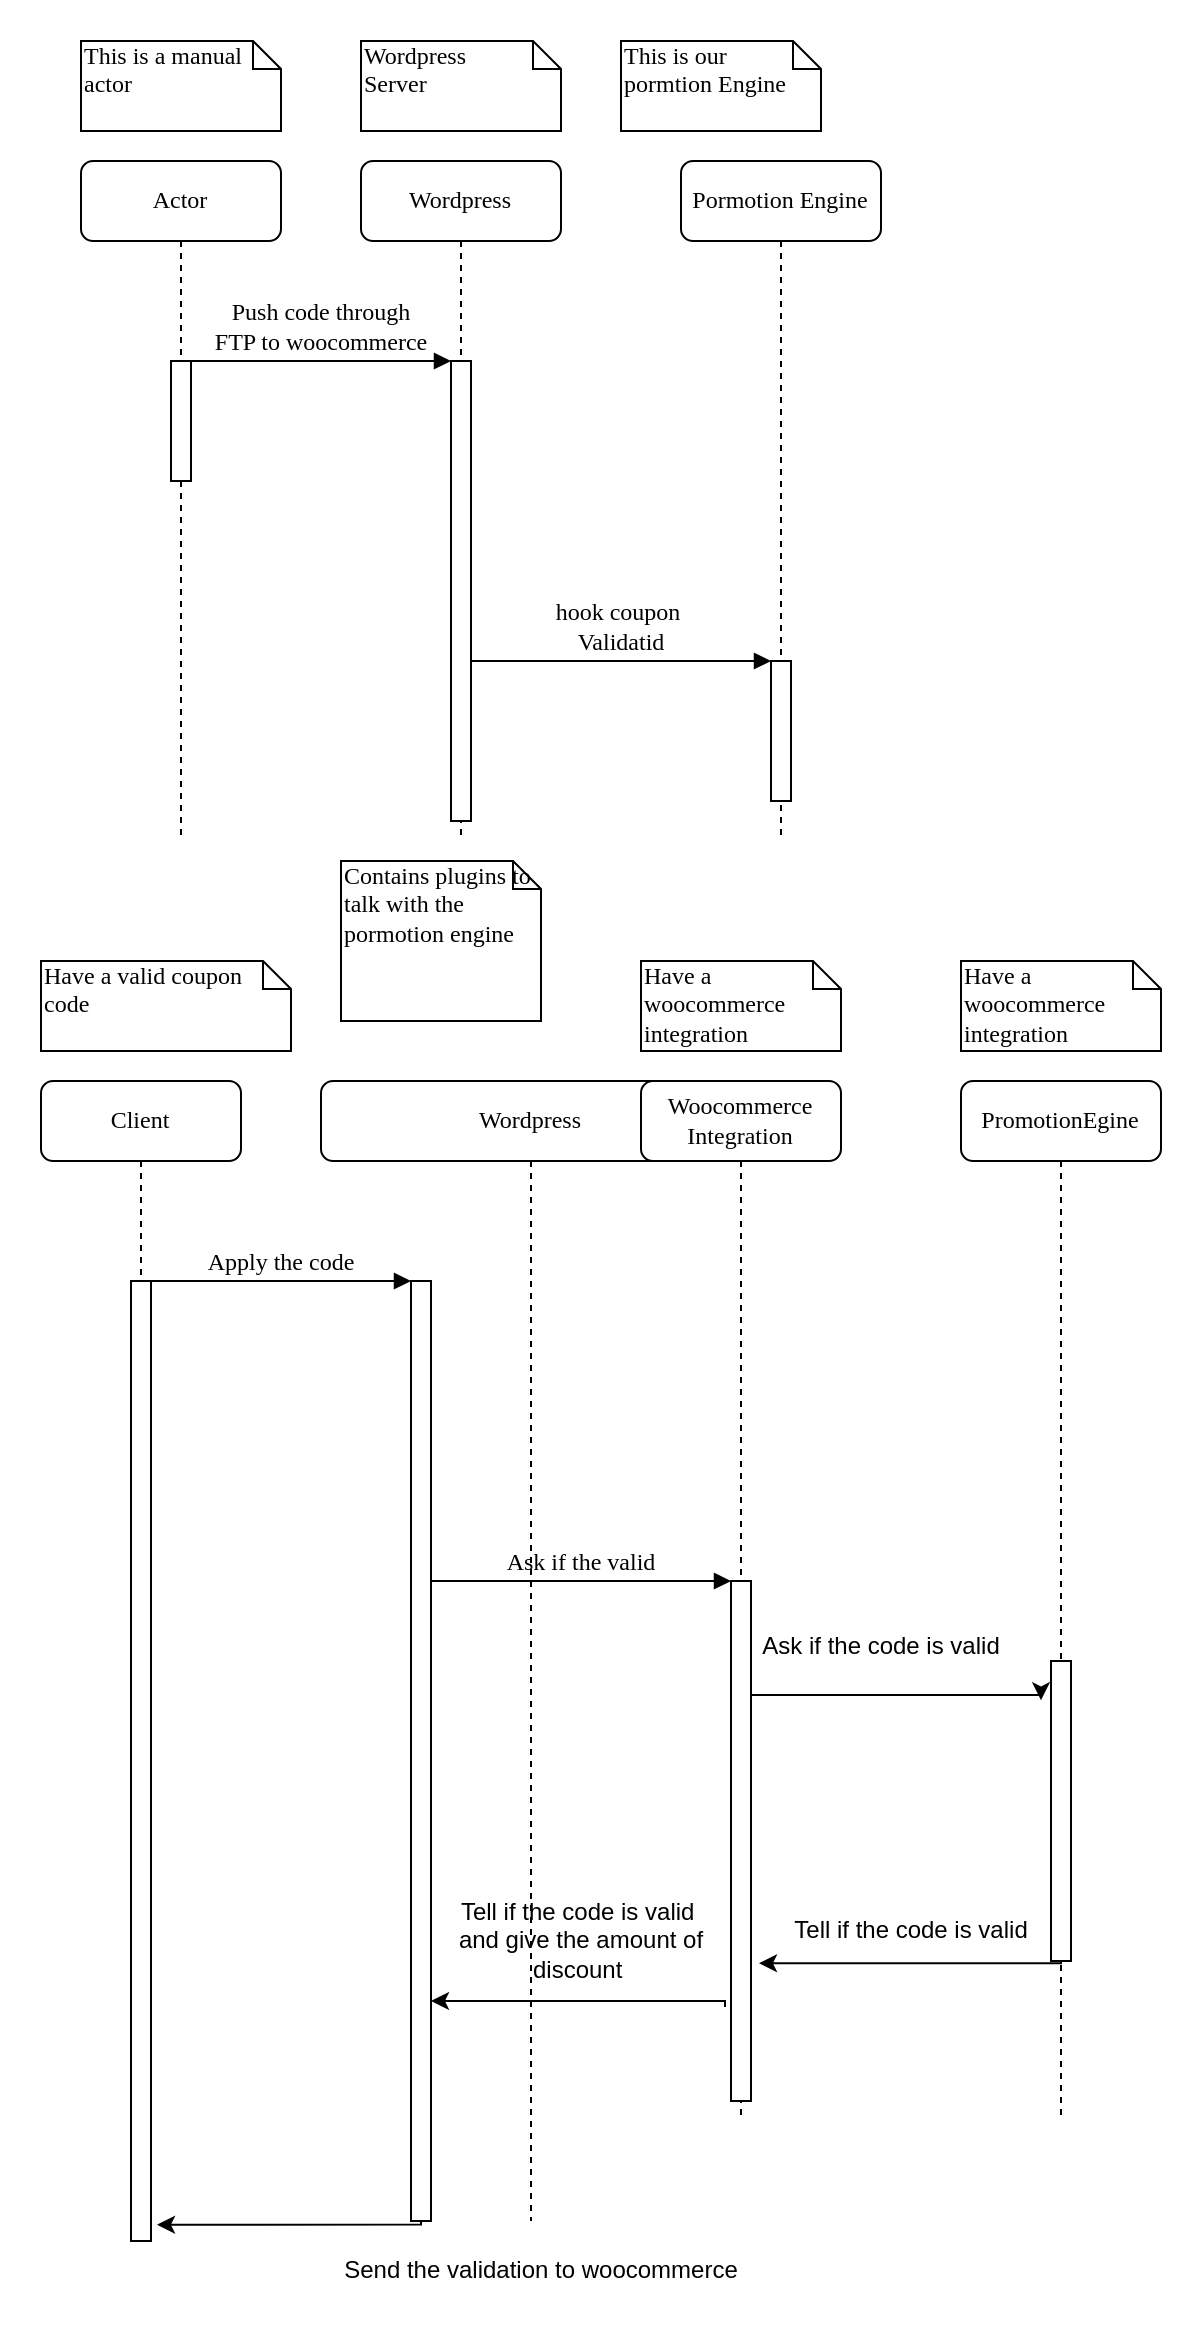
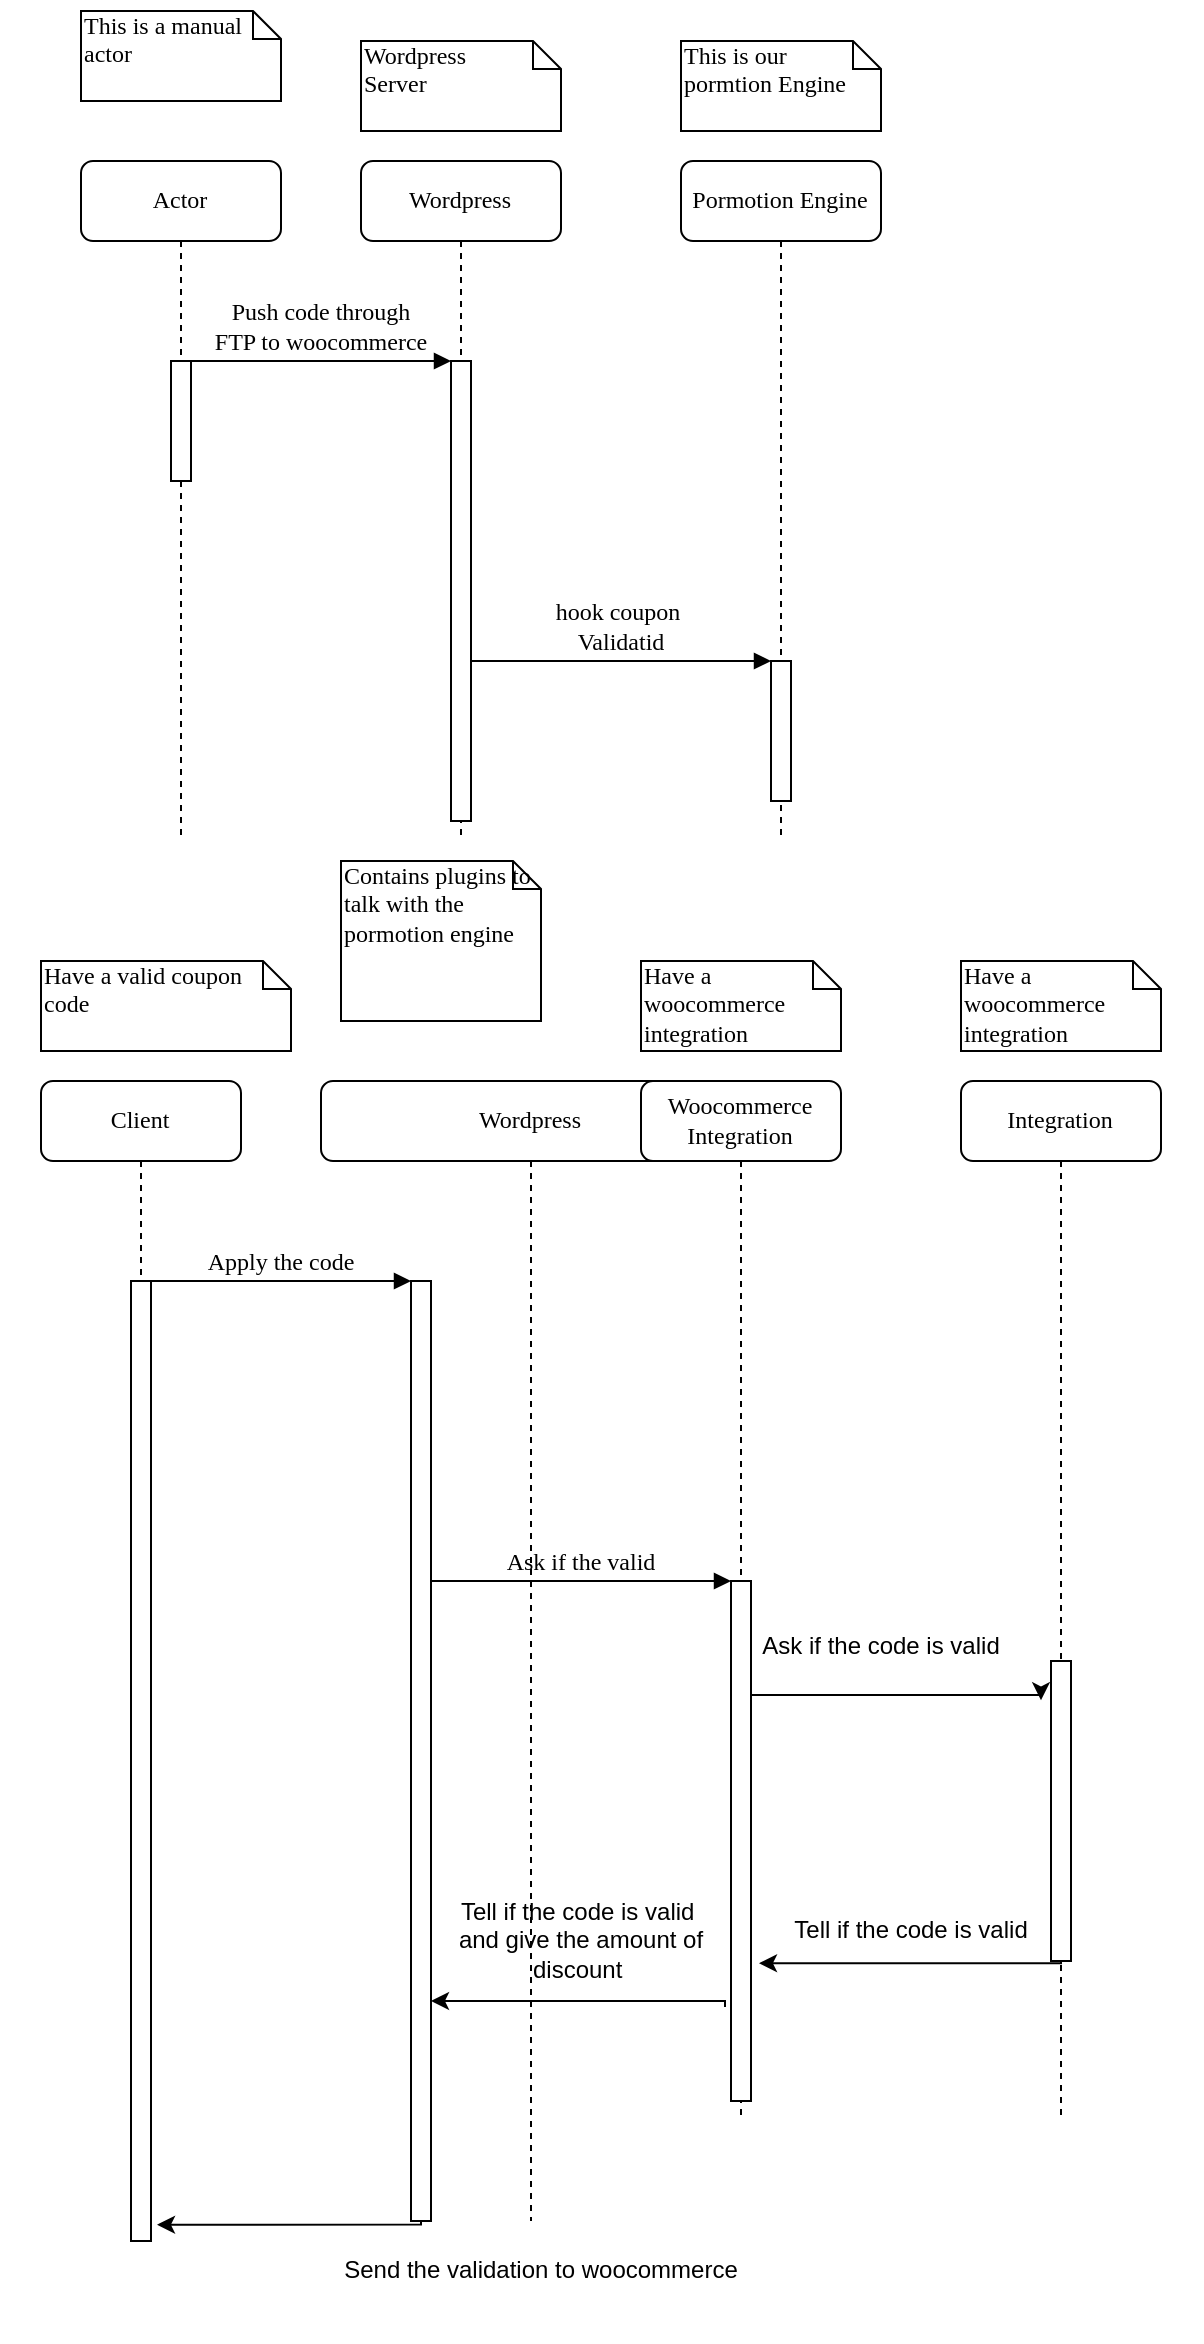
(181, 86) -> (181, 56)
(721, 86) -> (781, 86)
(1061, 1121) -> (1061, 1121)
